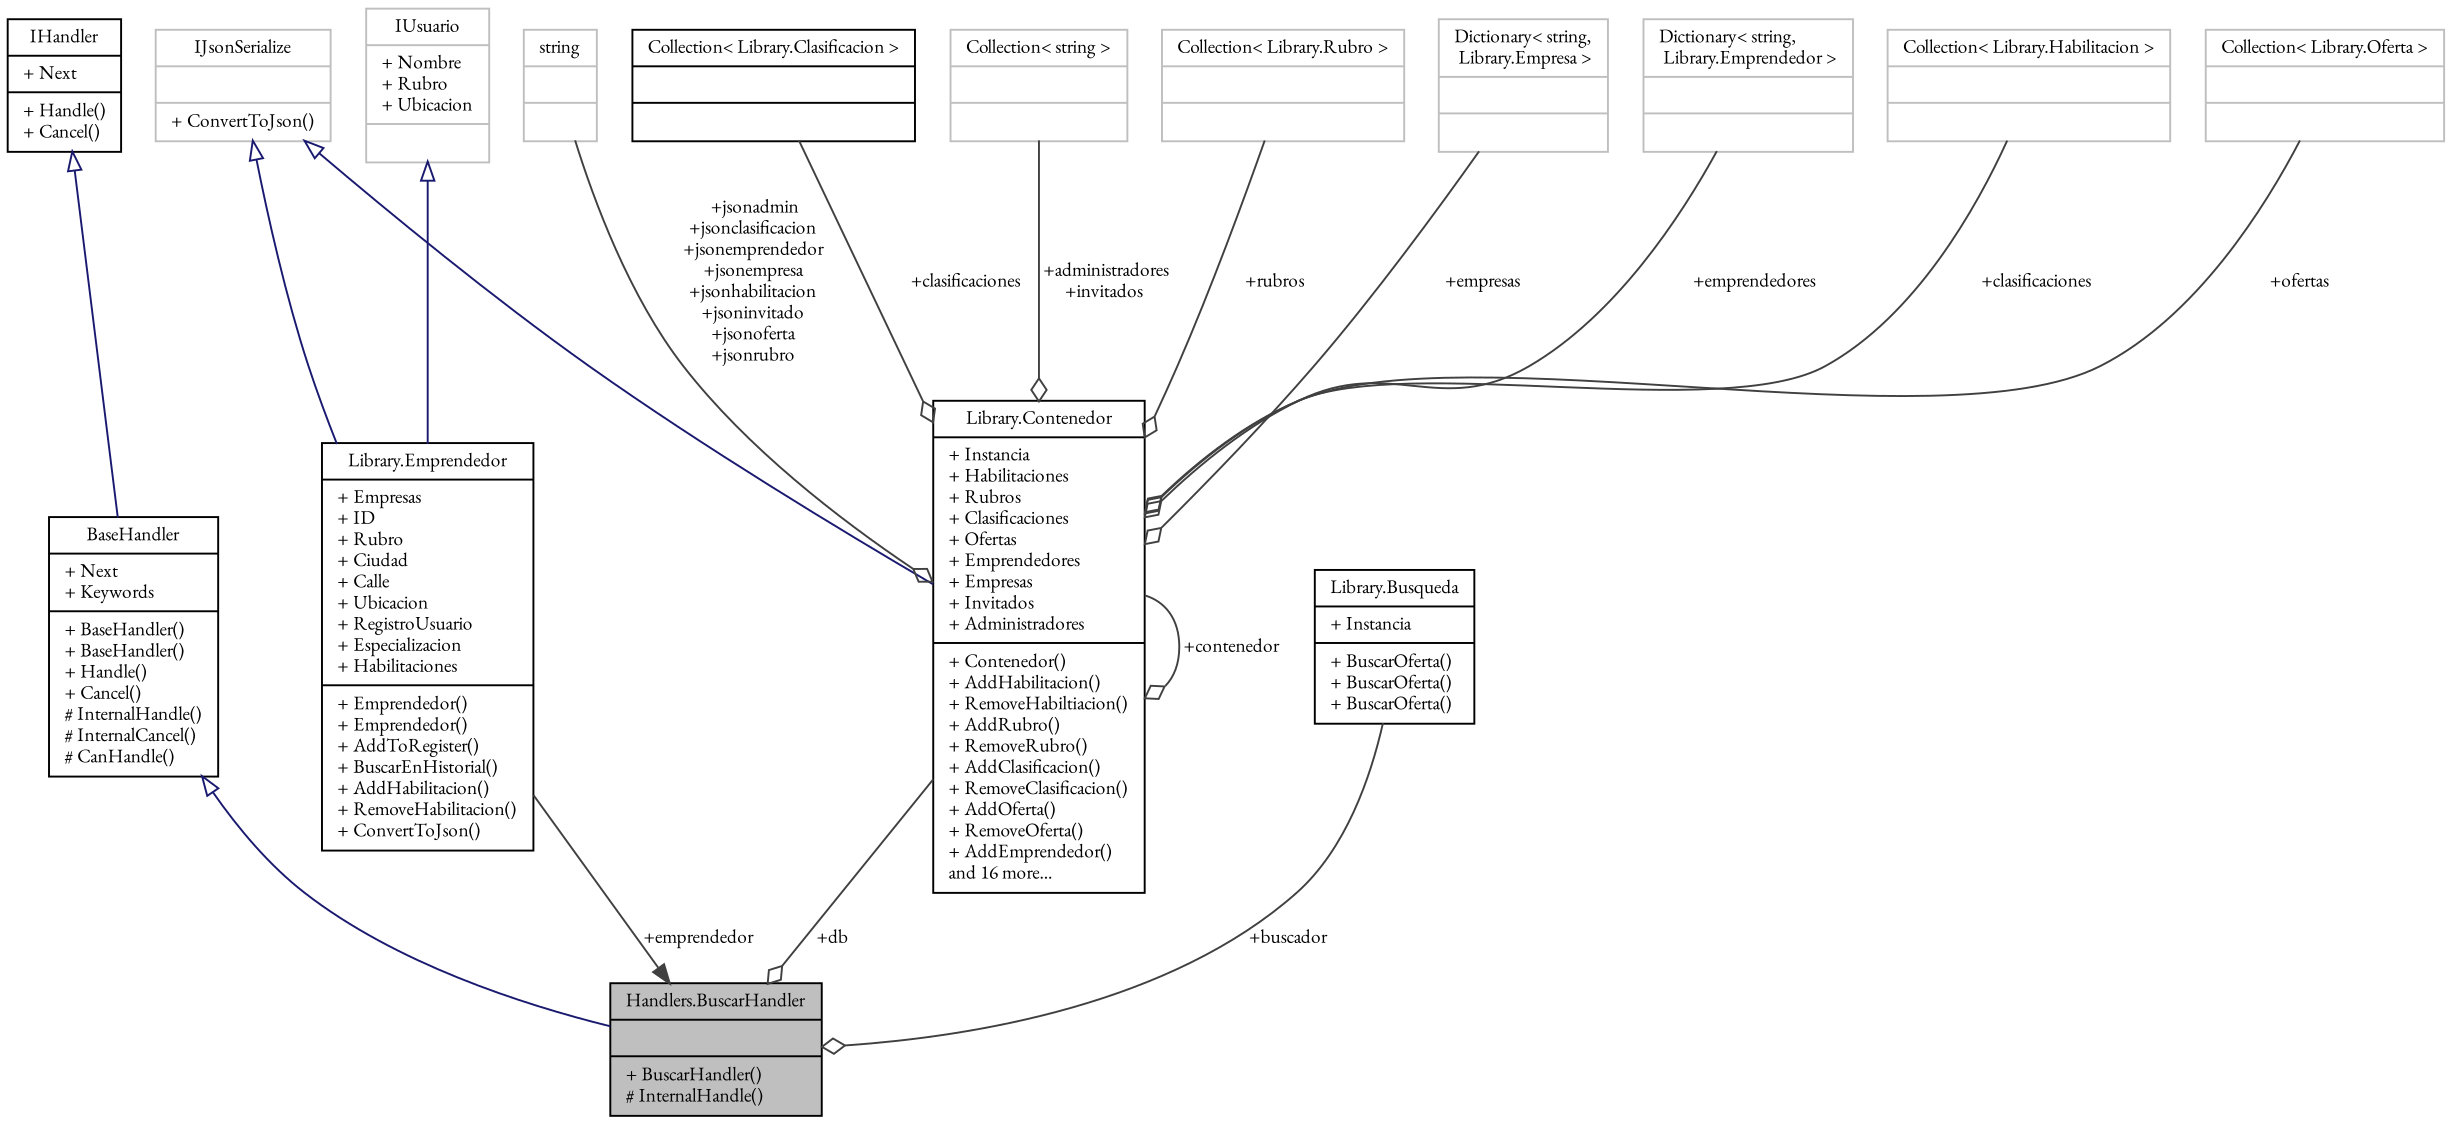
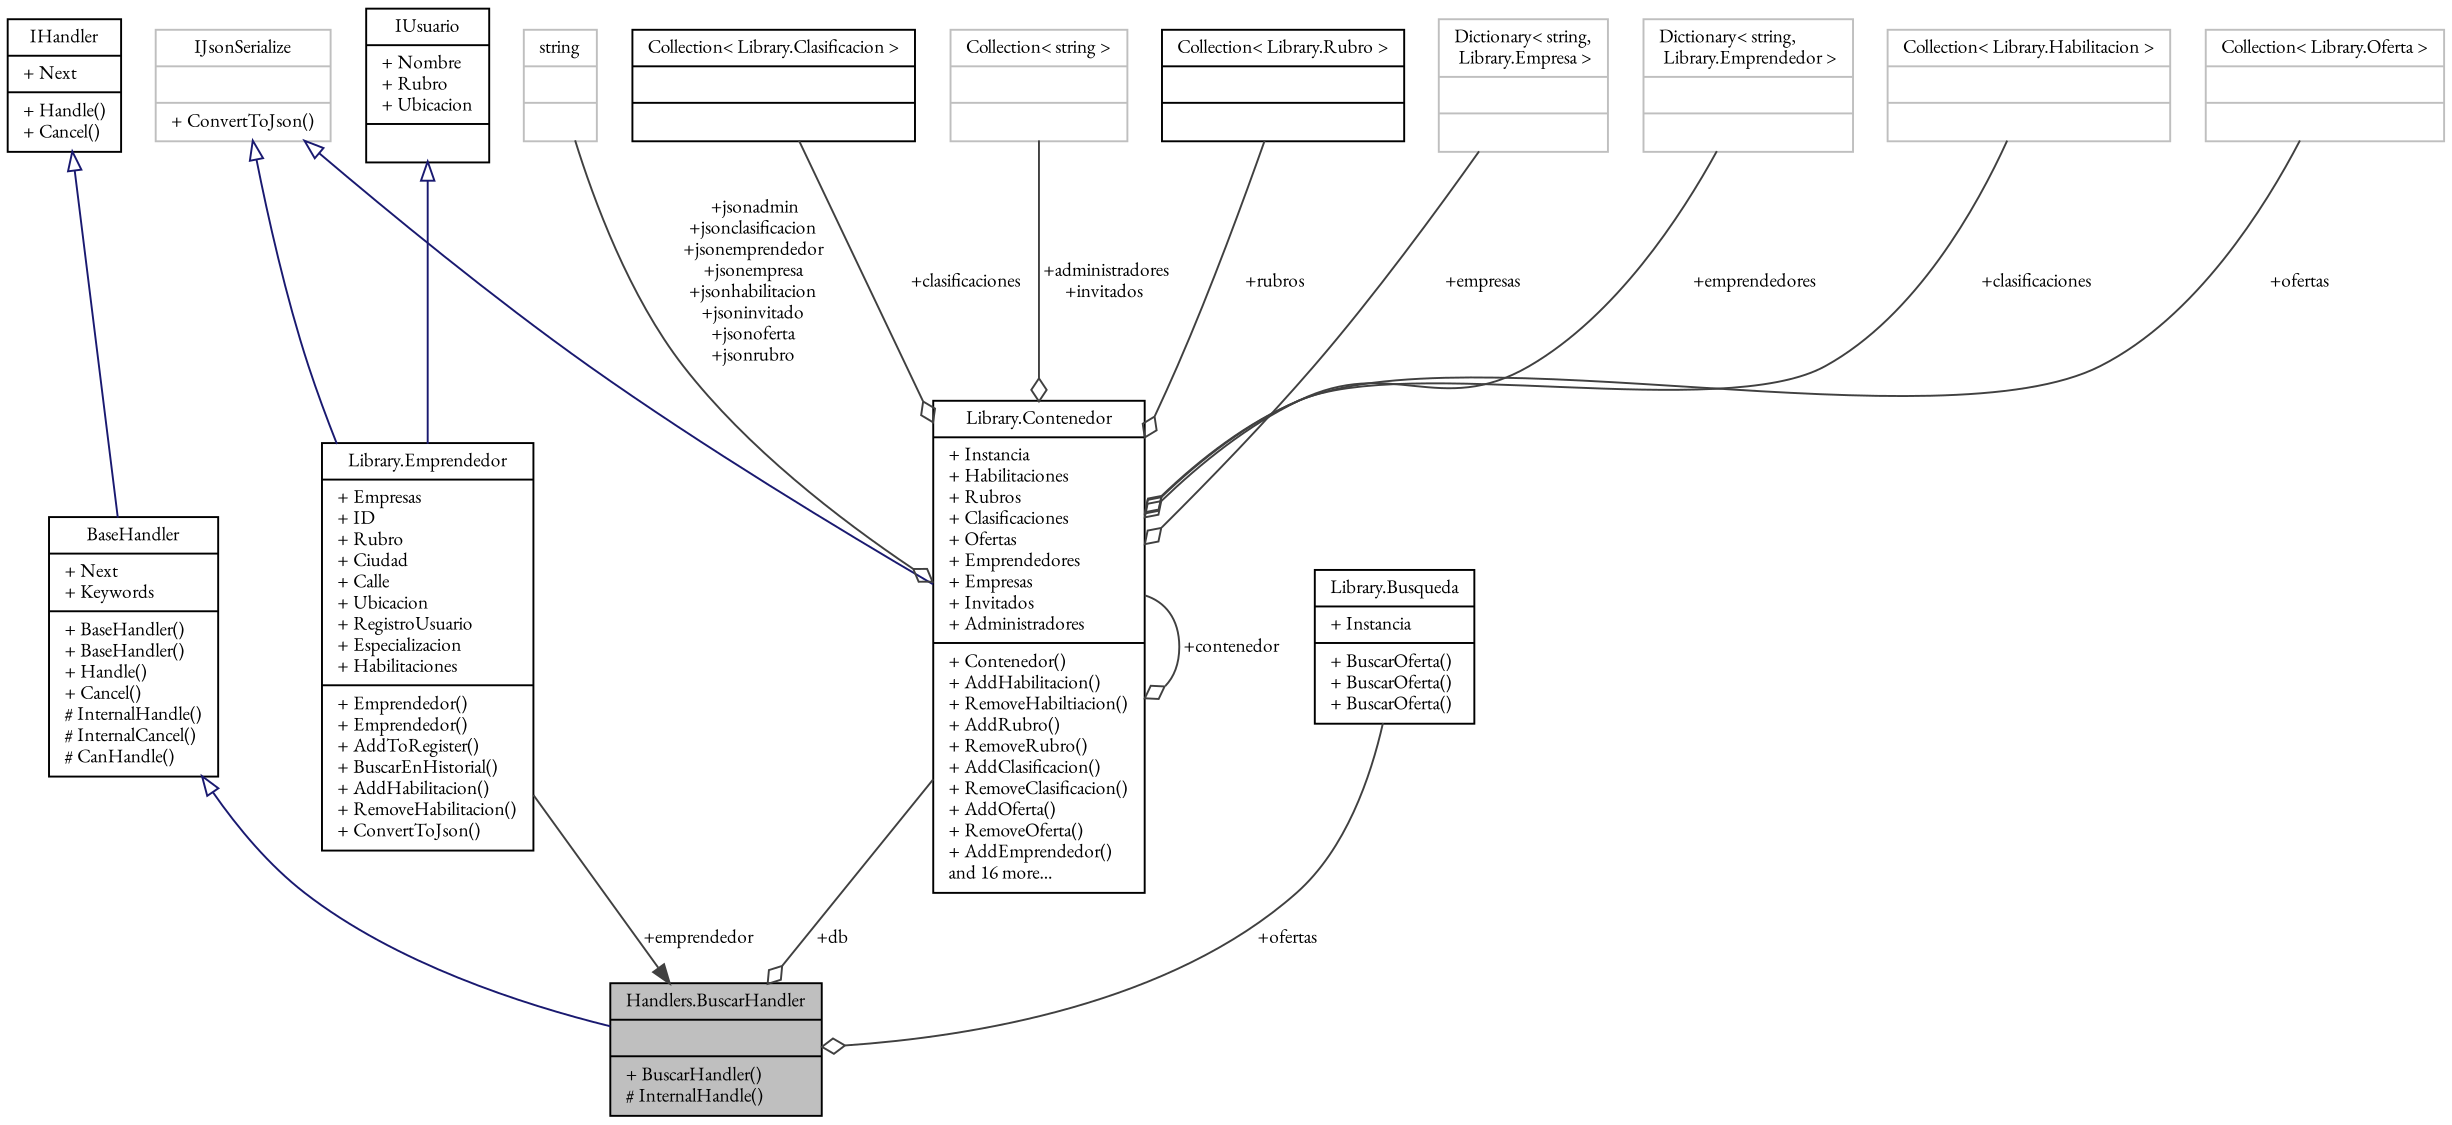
(428, 86) -> (428, 86)
(1283, 86) -> (1283, 86)
(1286, 938) -> (1286, 938)
